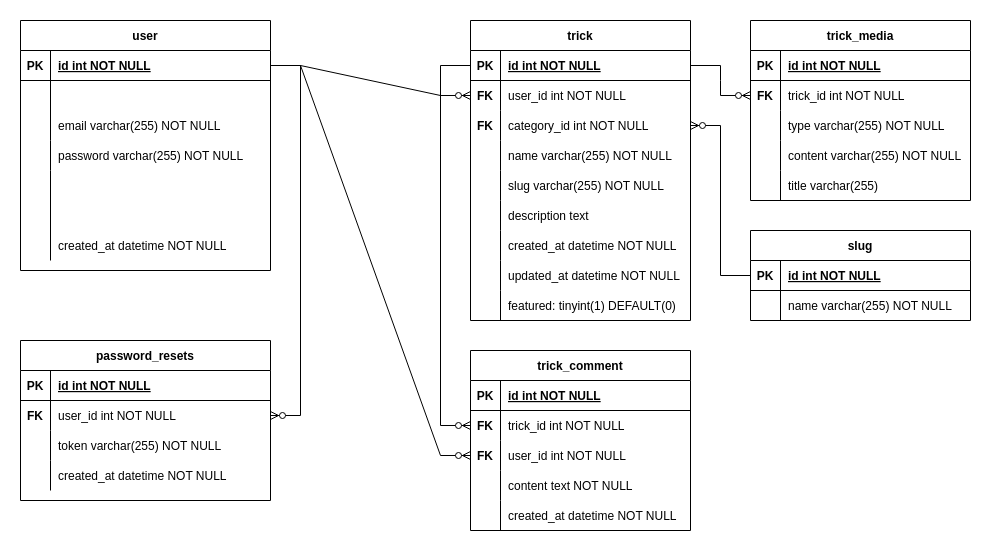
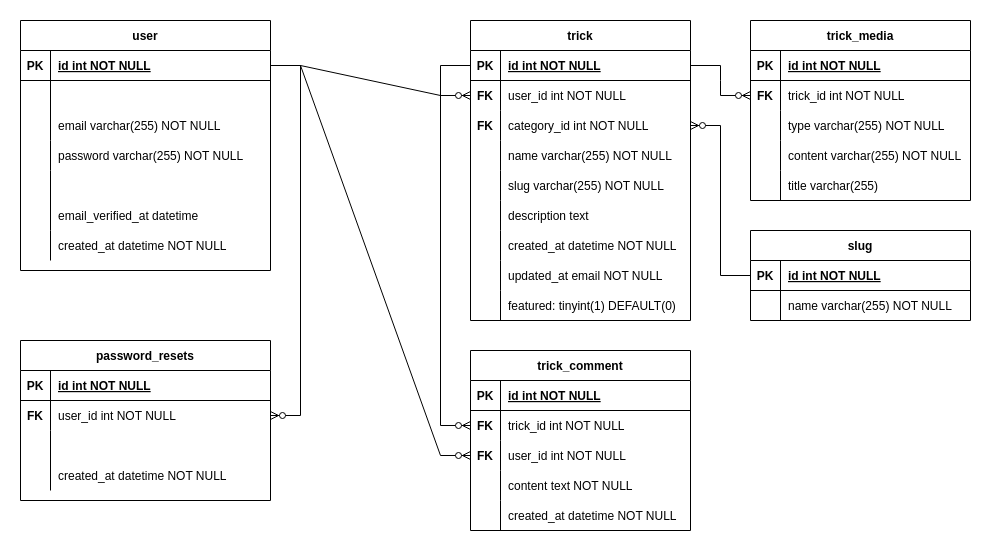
none -> (161, 216)
(596, 276) -> (584, 276)
(161, 446) -> none
